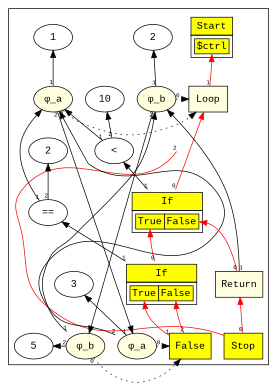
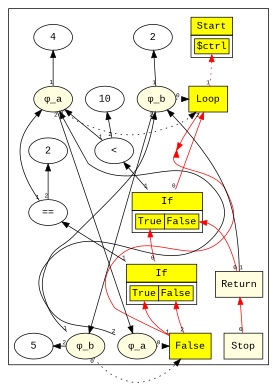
(53, 37) -> (53, 37)
(211, 74) -> (211, 74)
(208, 99) -> (208, 99)
(25, 258) -> (190, 127)
(74, 284) -> none
(243, 346) -> (243, 346)
